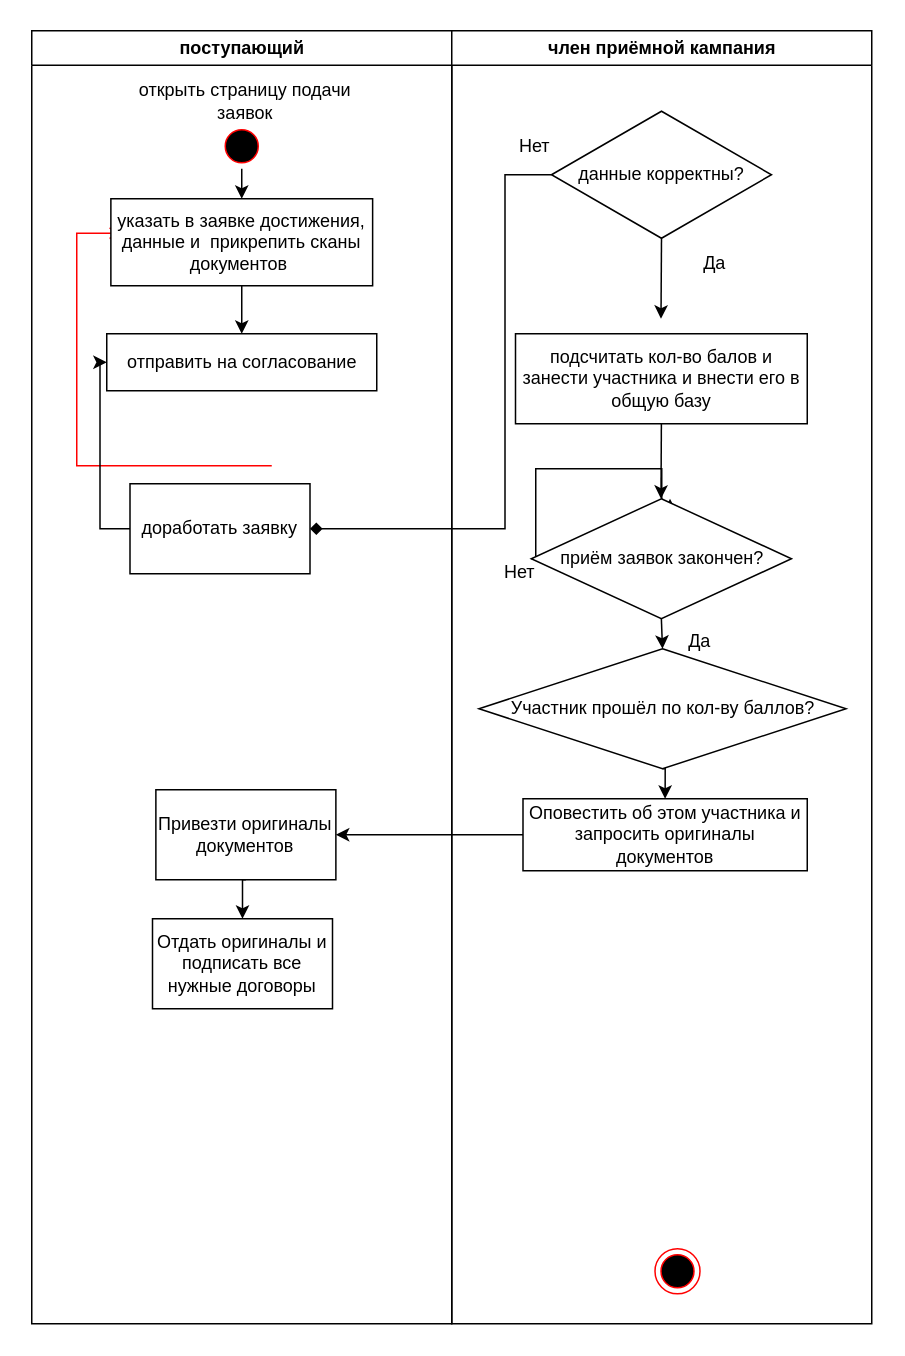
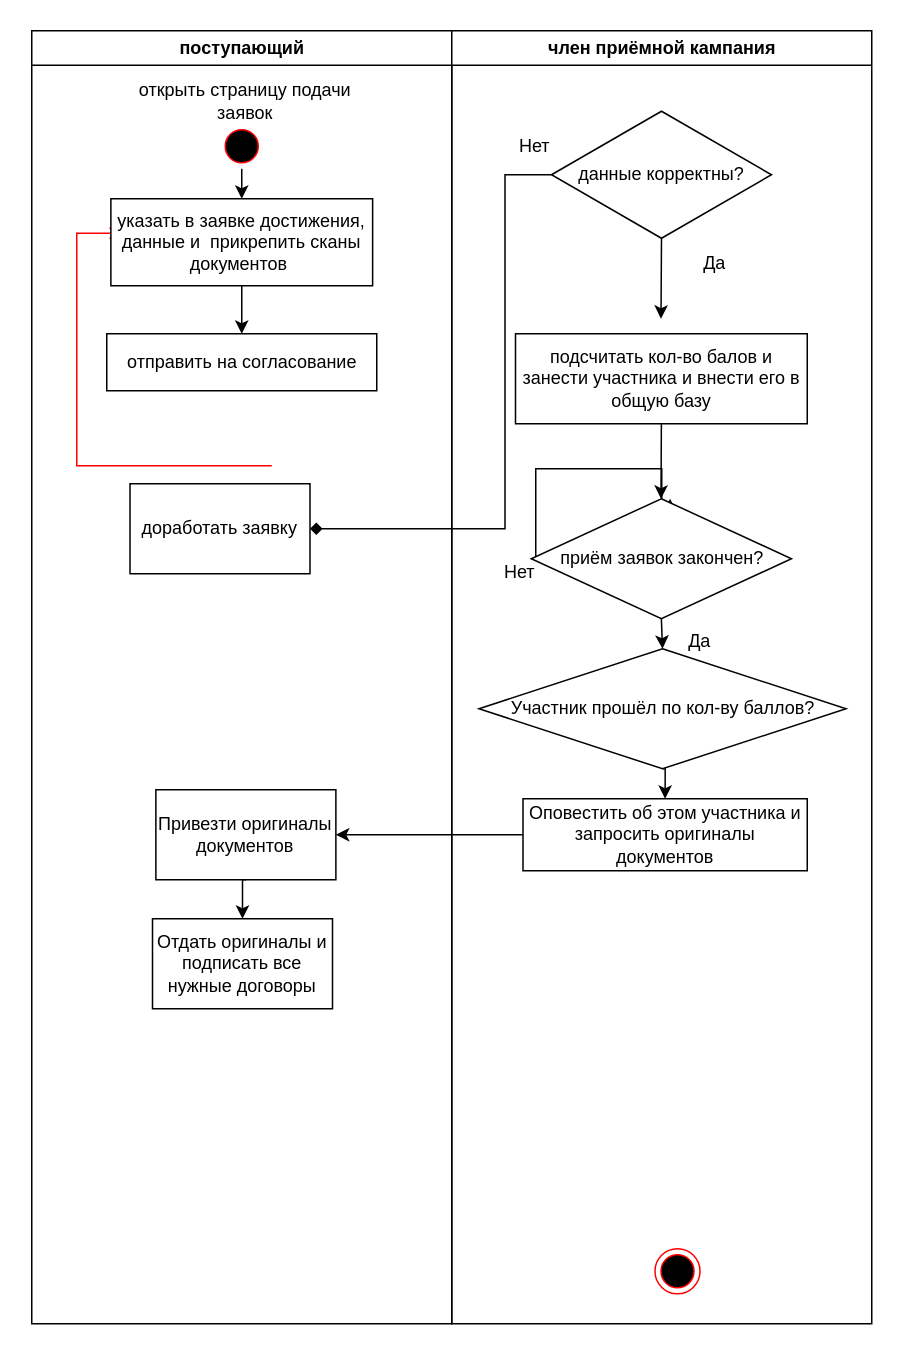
(100, 460) -> none
